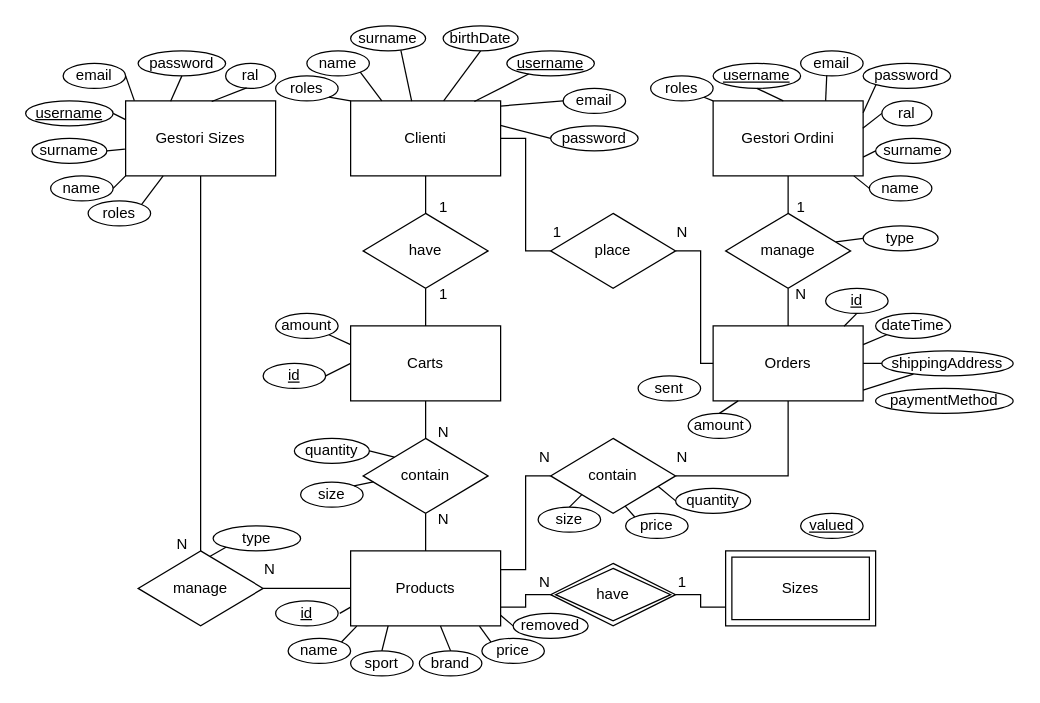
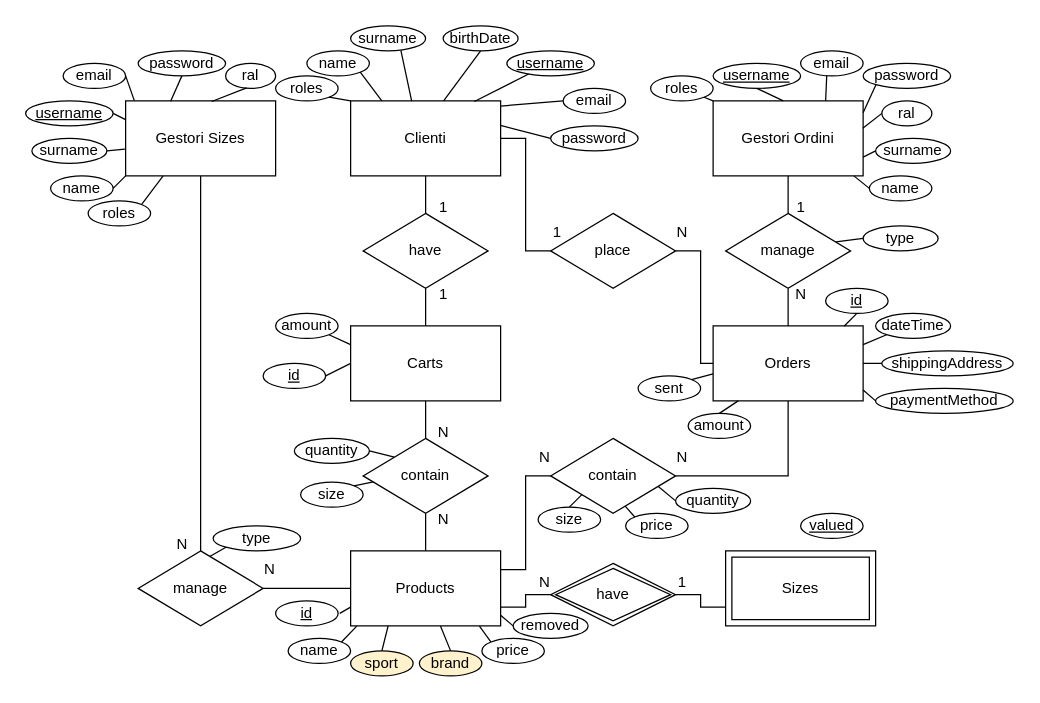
none -> (702, 376)
(888, 382) -> (869, 395)
(382, 663) -> (382, 663)
(451, 663) -> (451, 663)
